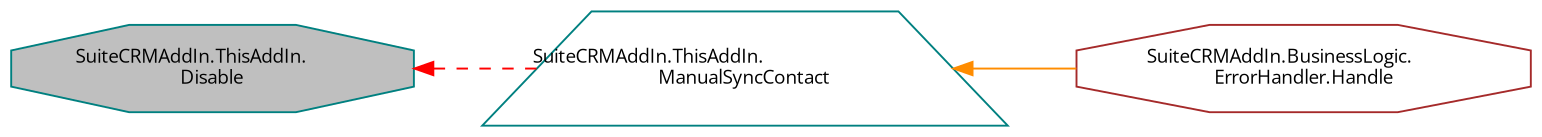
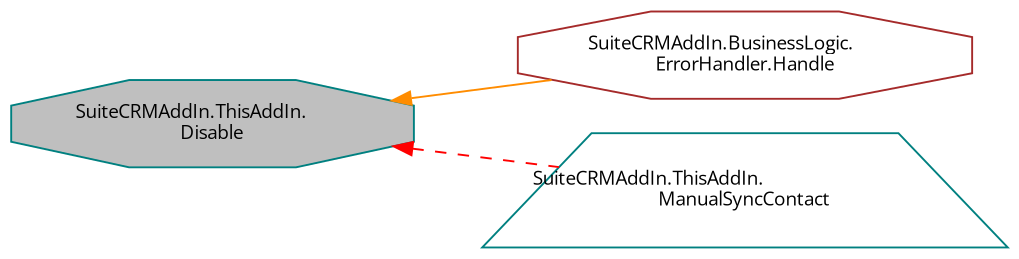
(1025, 69) -> (481, 89)
